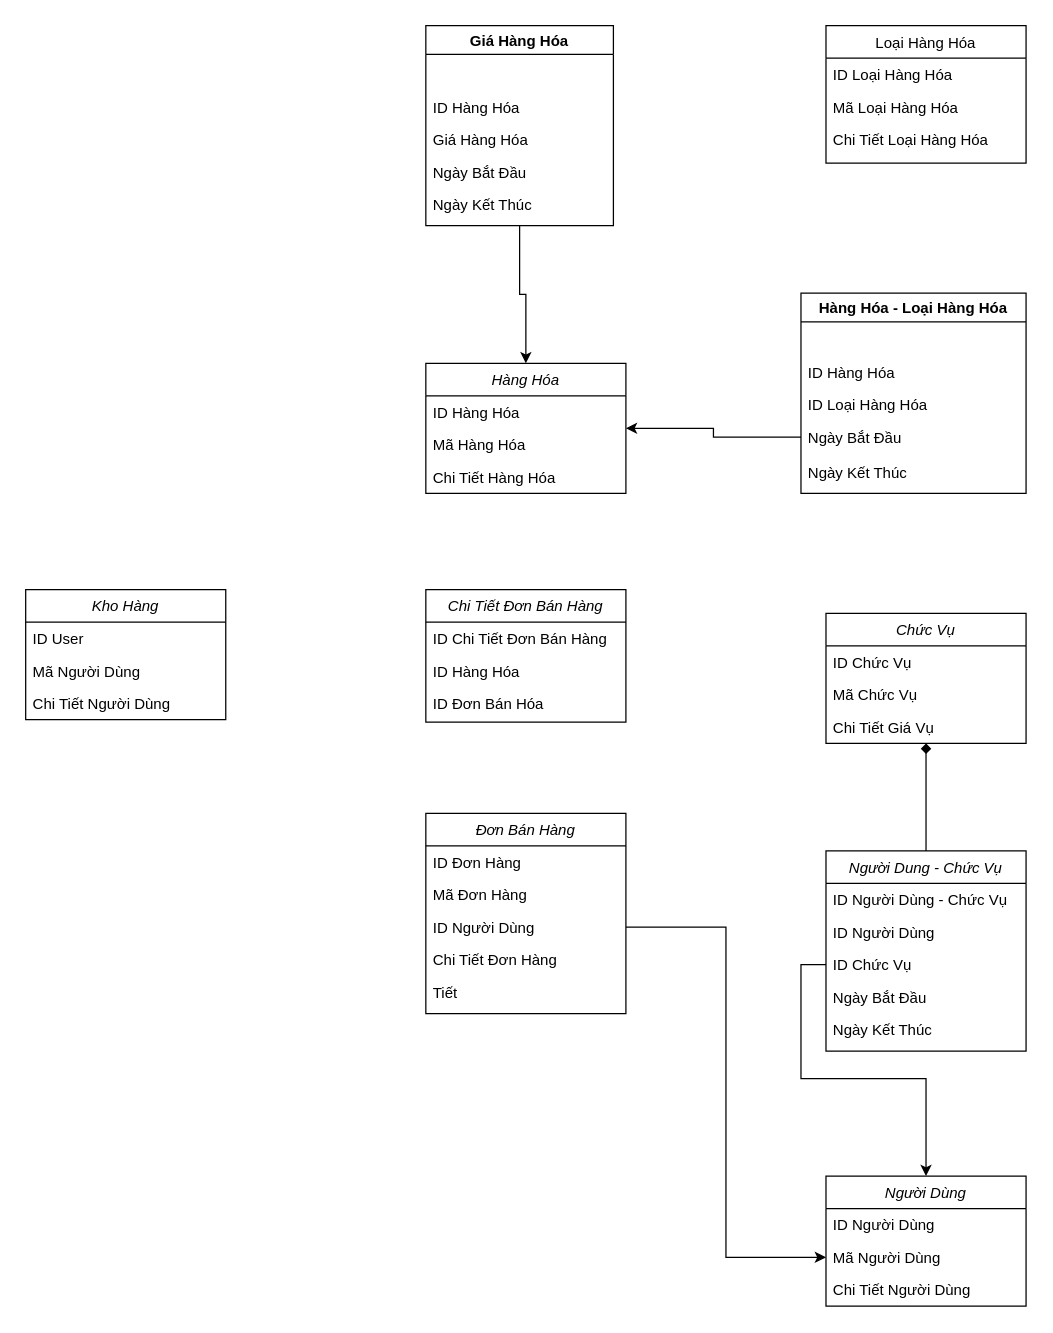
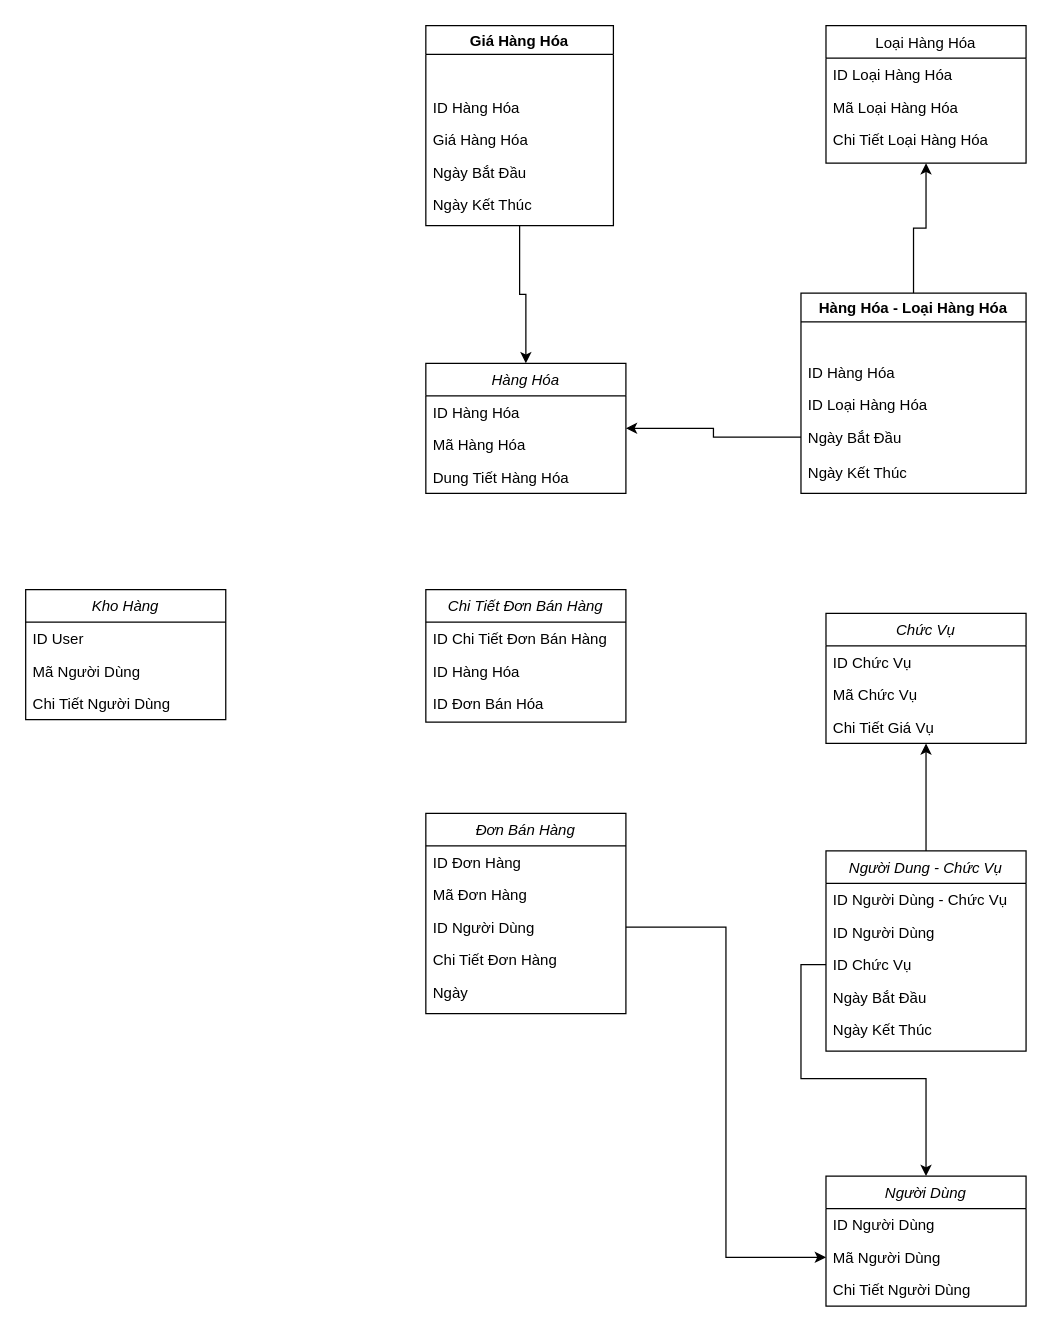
none -> (915, 228)
(494, 478) -> (500, 478)
(926, 754) -> (926, 753)
(447, 993) -> (449, 993)
